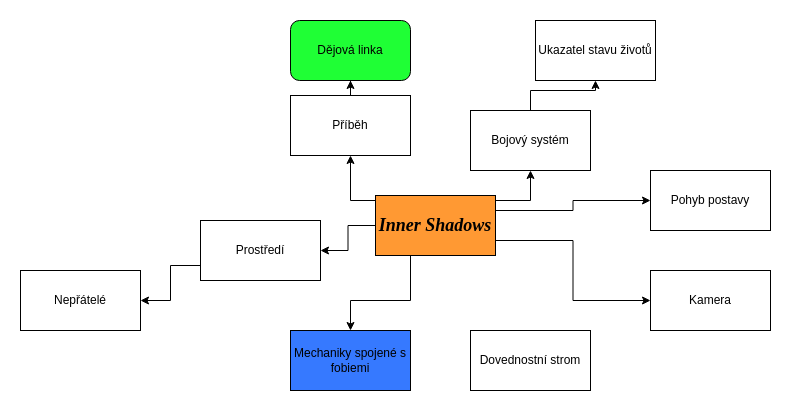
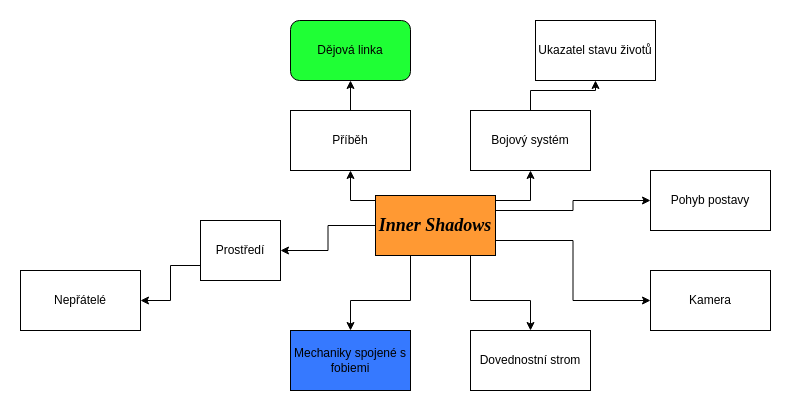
(351, 126) -> (351, 141)
(261, 251) -> (241, 251)
none -> (488, 301)
